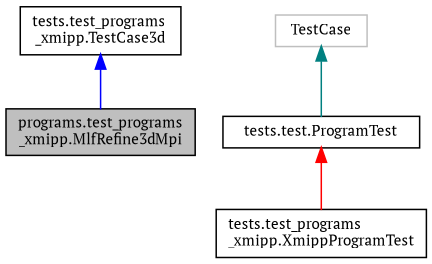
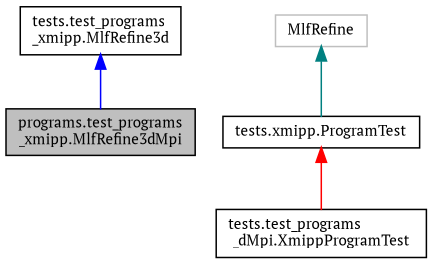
(101, 31) -> (101, 31)
(321, 31) -> (321, 31)
(321, 132) -> (321, 132)
(321, 233) -> (321, 233)
